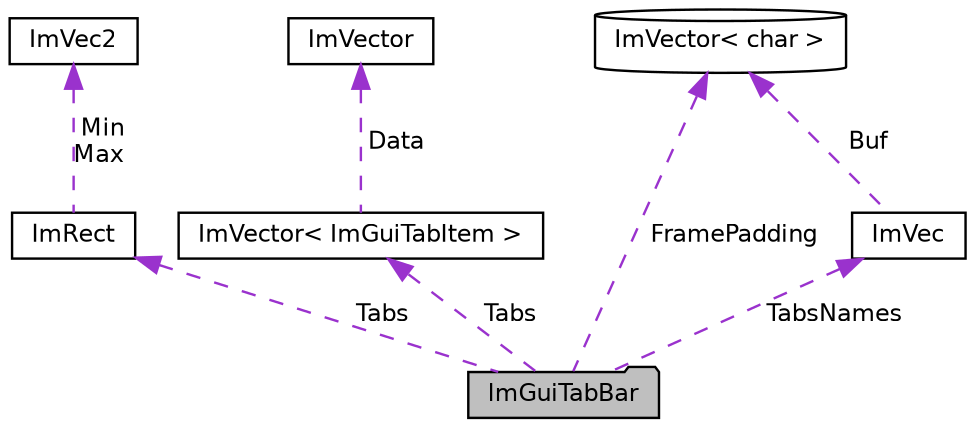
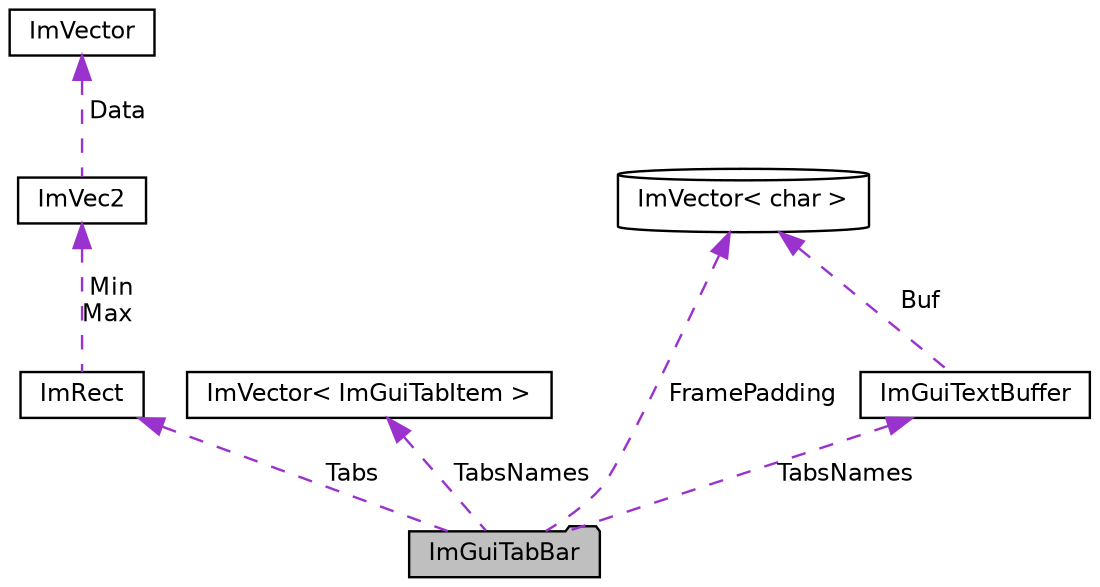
(361, 151) -> (82, 129)
(909, 236) -> (975, 395)
(507, 315) -> (519, 475)
